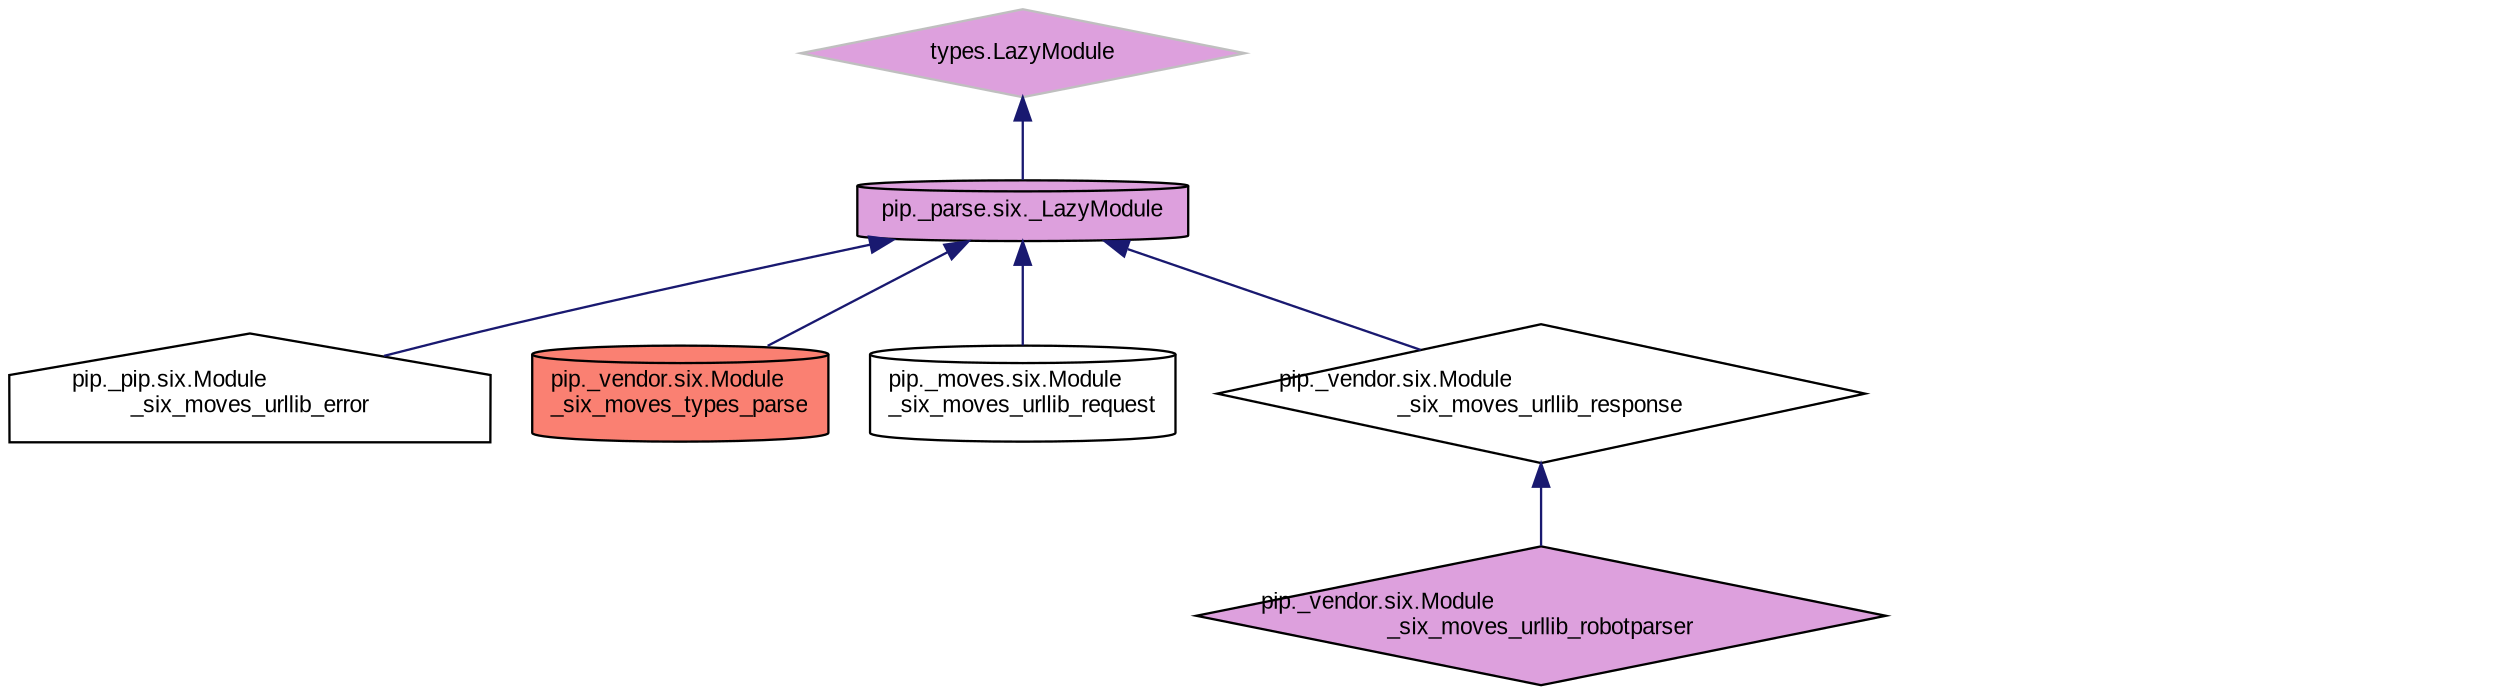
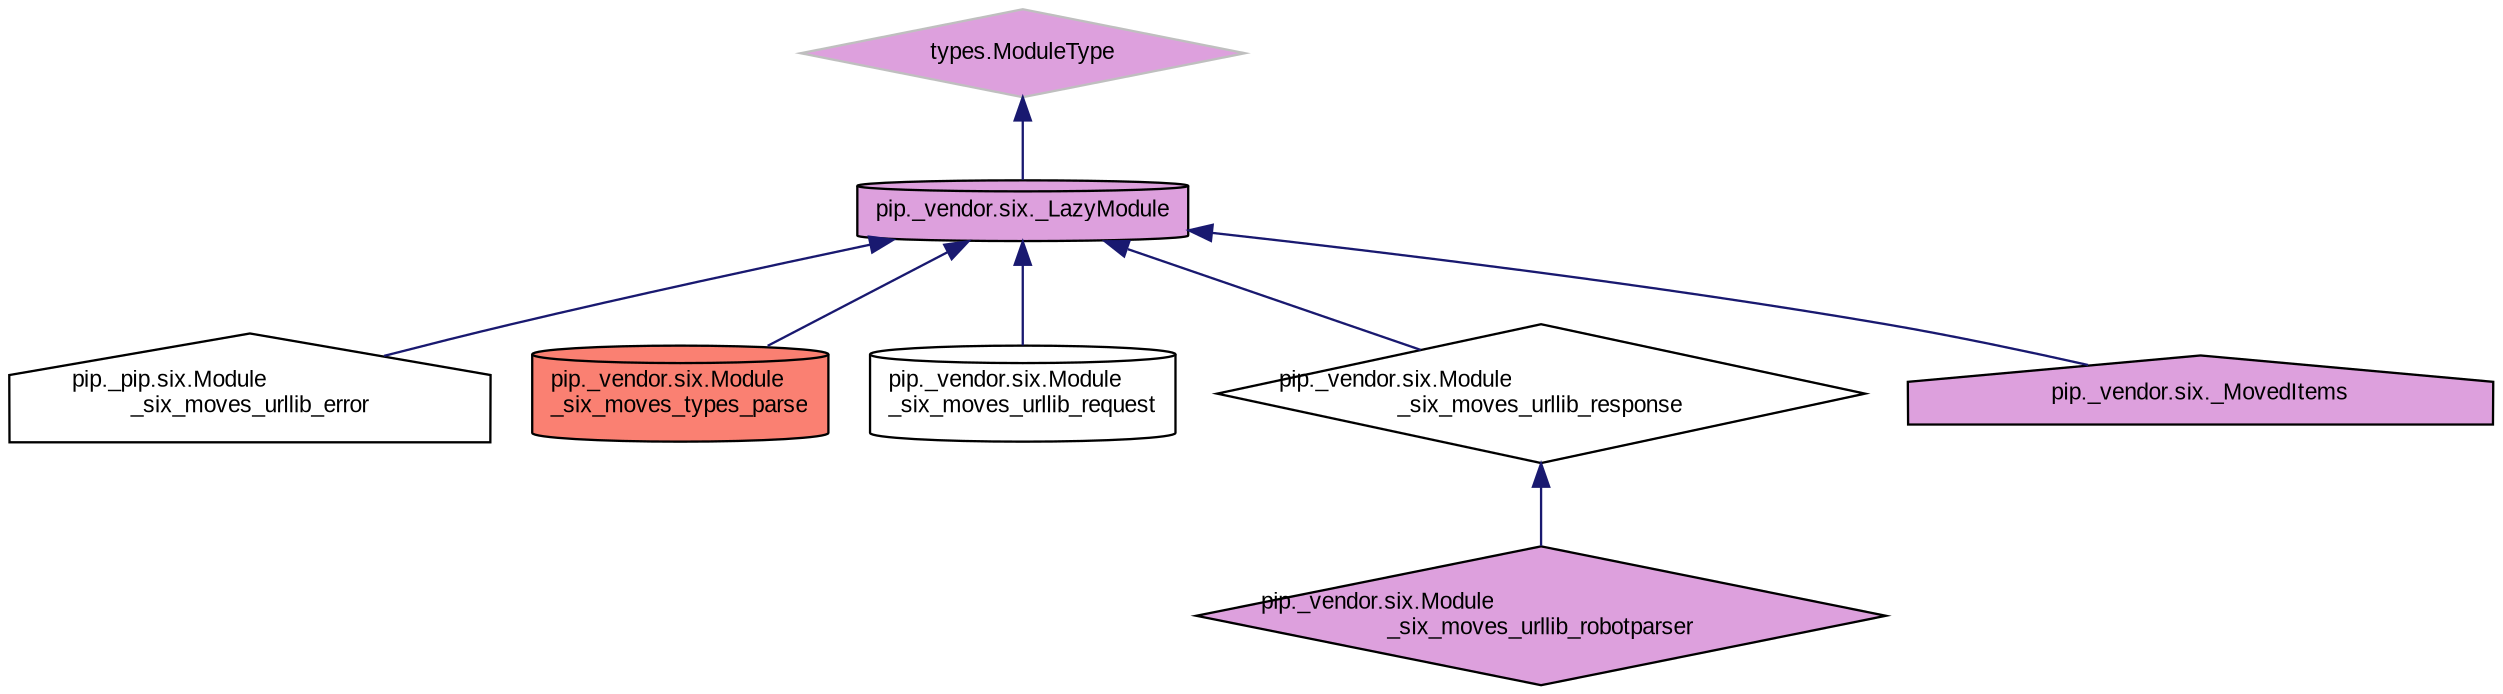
(1023, 53) -> (1023, 53)
(1023, 211) -> (1023, 211)
(1023, 394) -> (1023, 394)
none -> (2201, 394)
